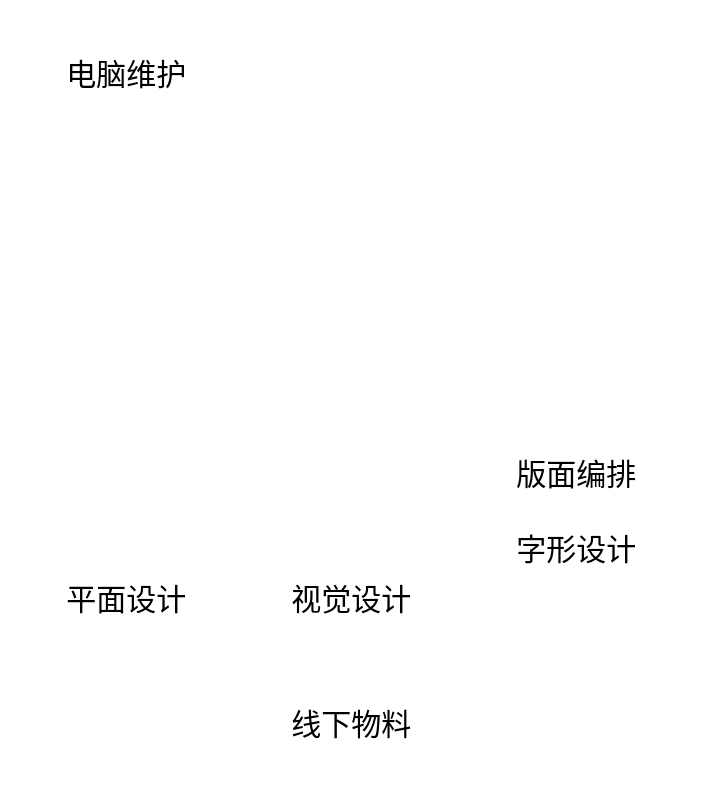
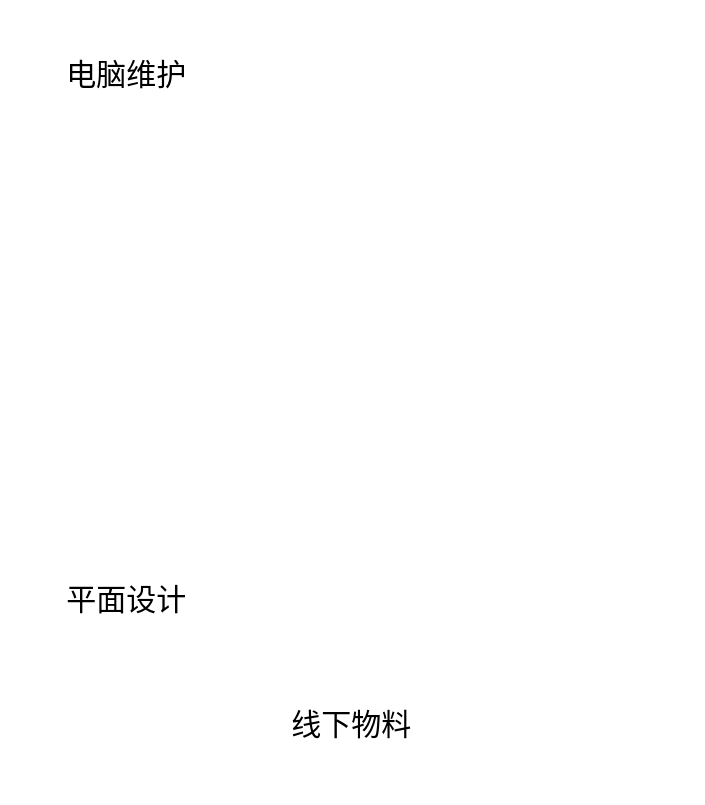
(576, 476) -> none
(576, 551) -> none
(351, 601) -> none
